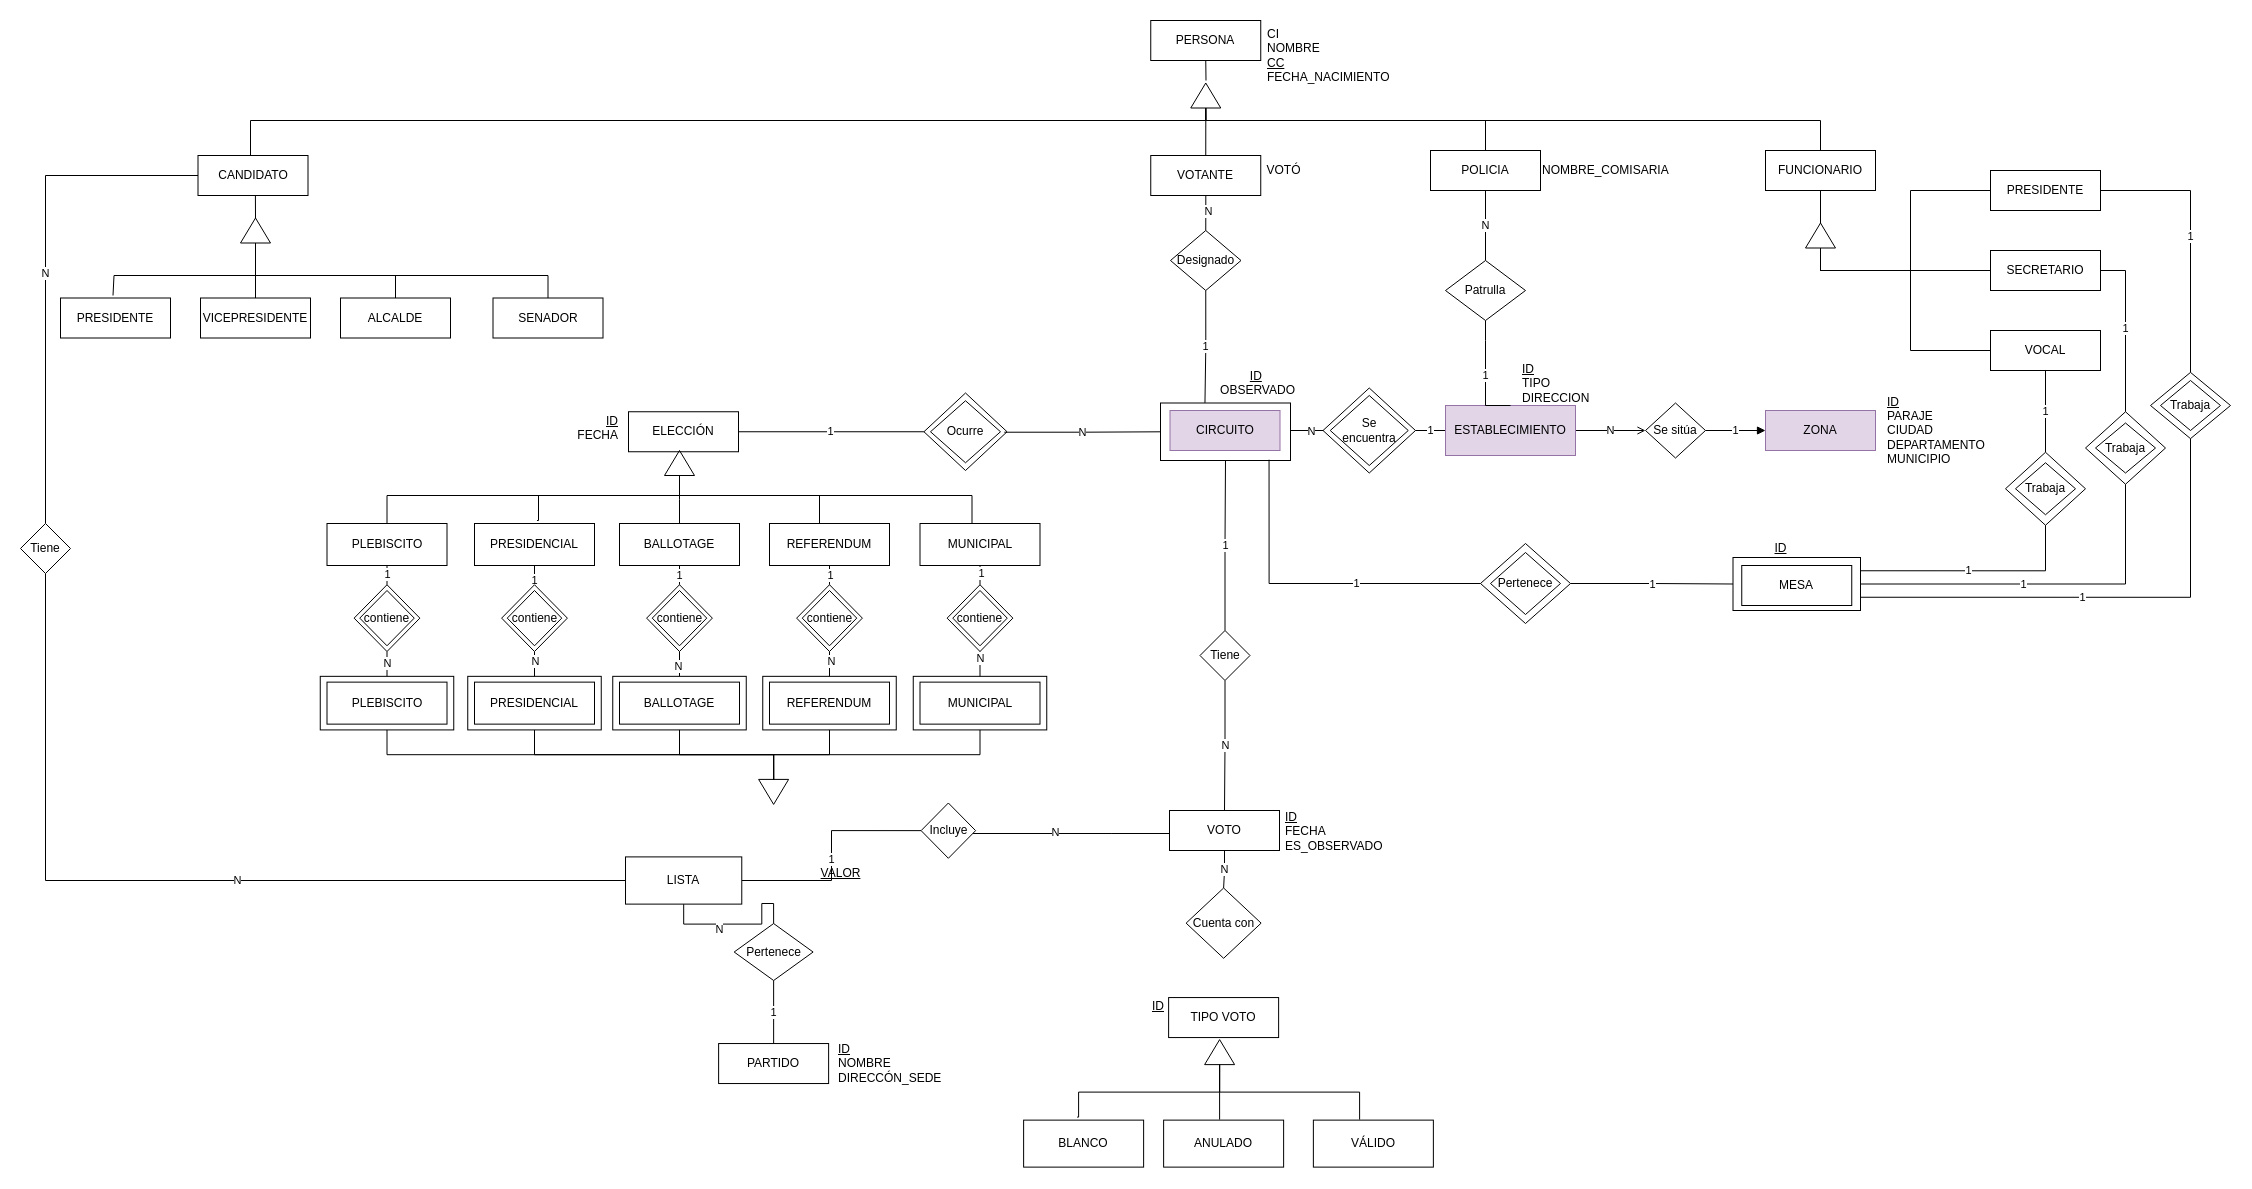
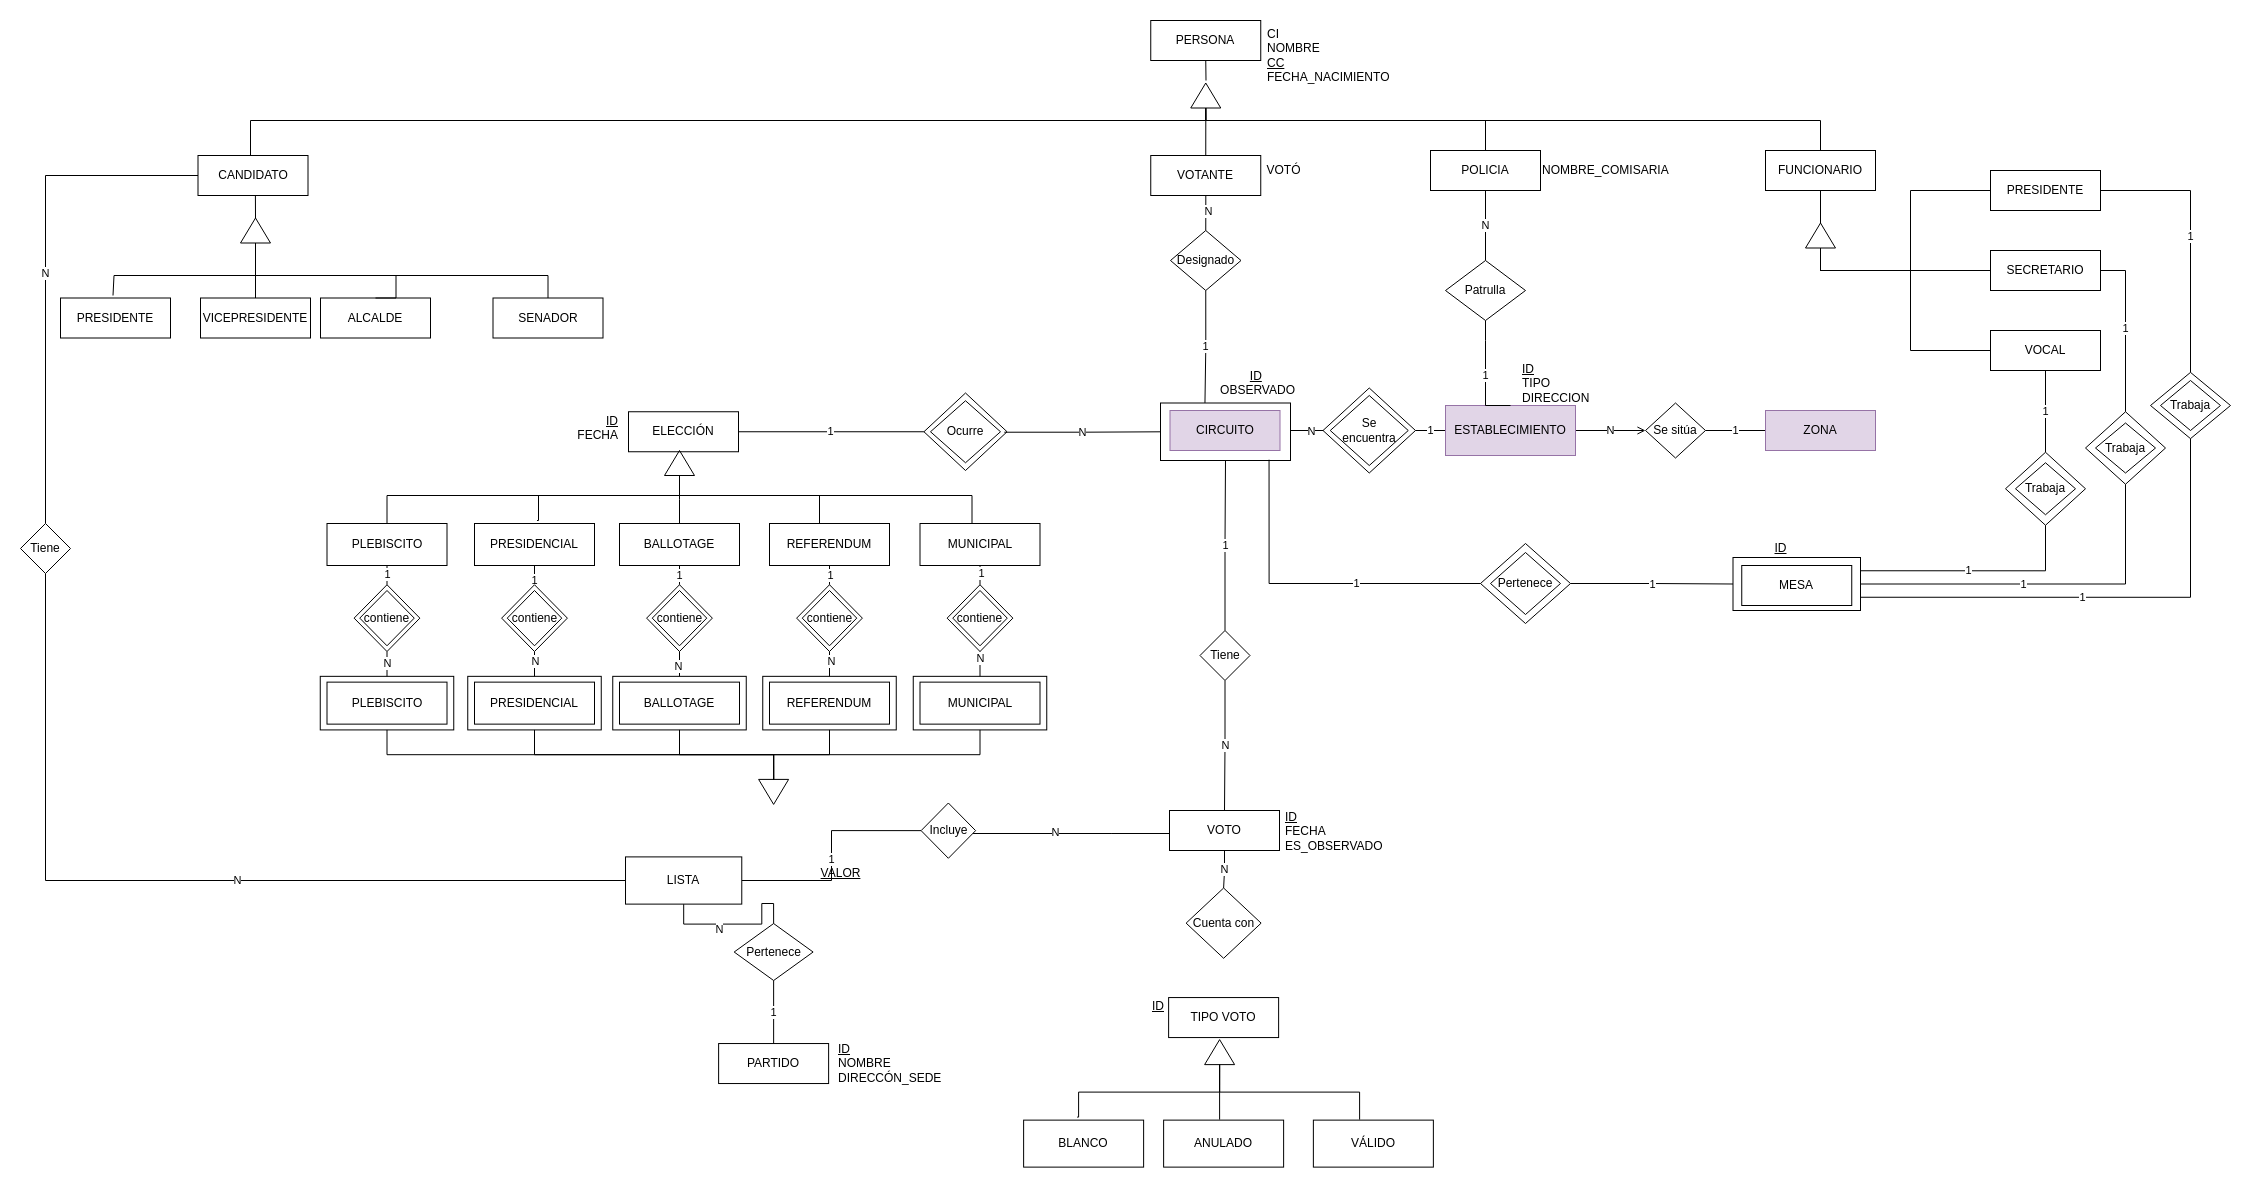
(396, 318) -> (376, 318)
(1756, 431) -> (1760, 431)
(1946, 431) -> none
